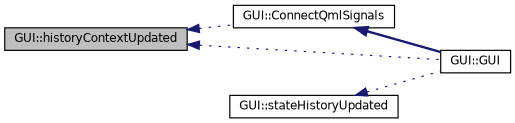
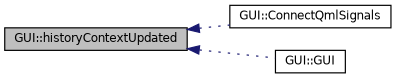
(404, 42) -> none
(314, 107) -> none
